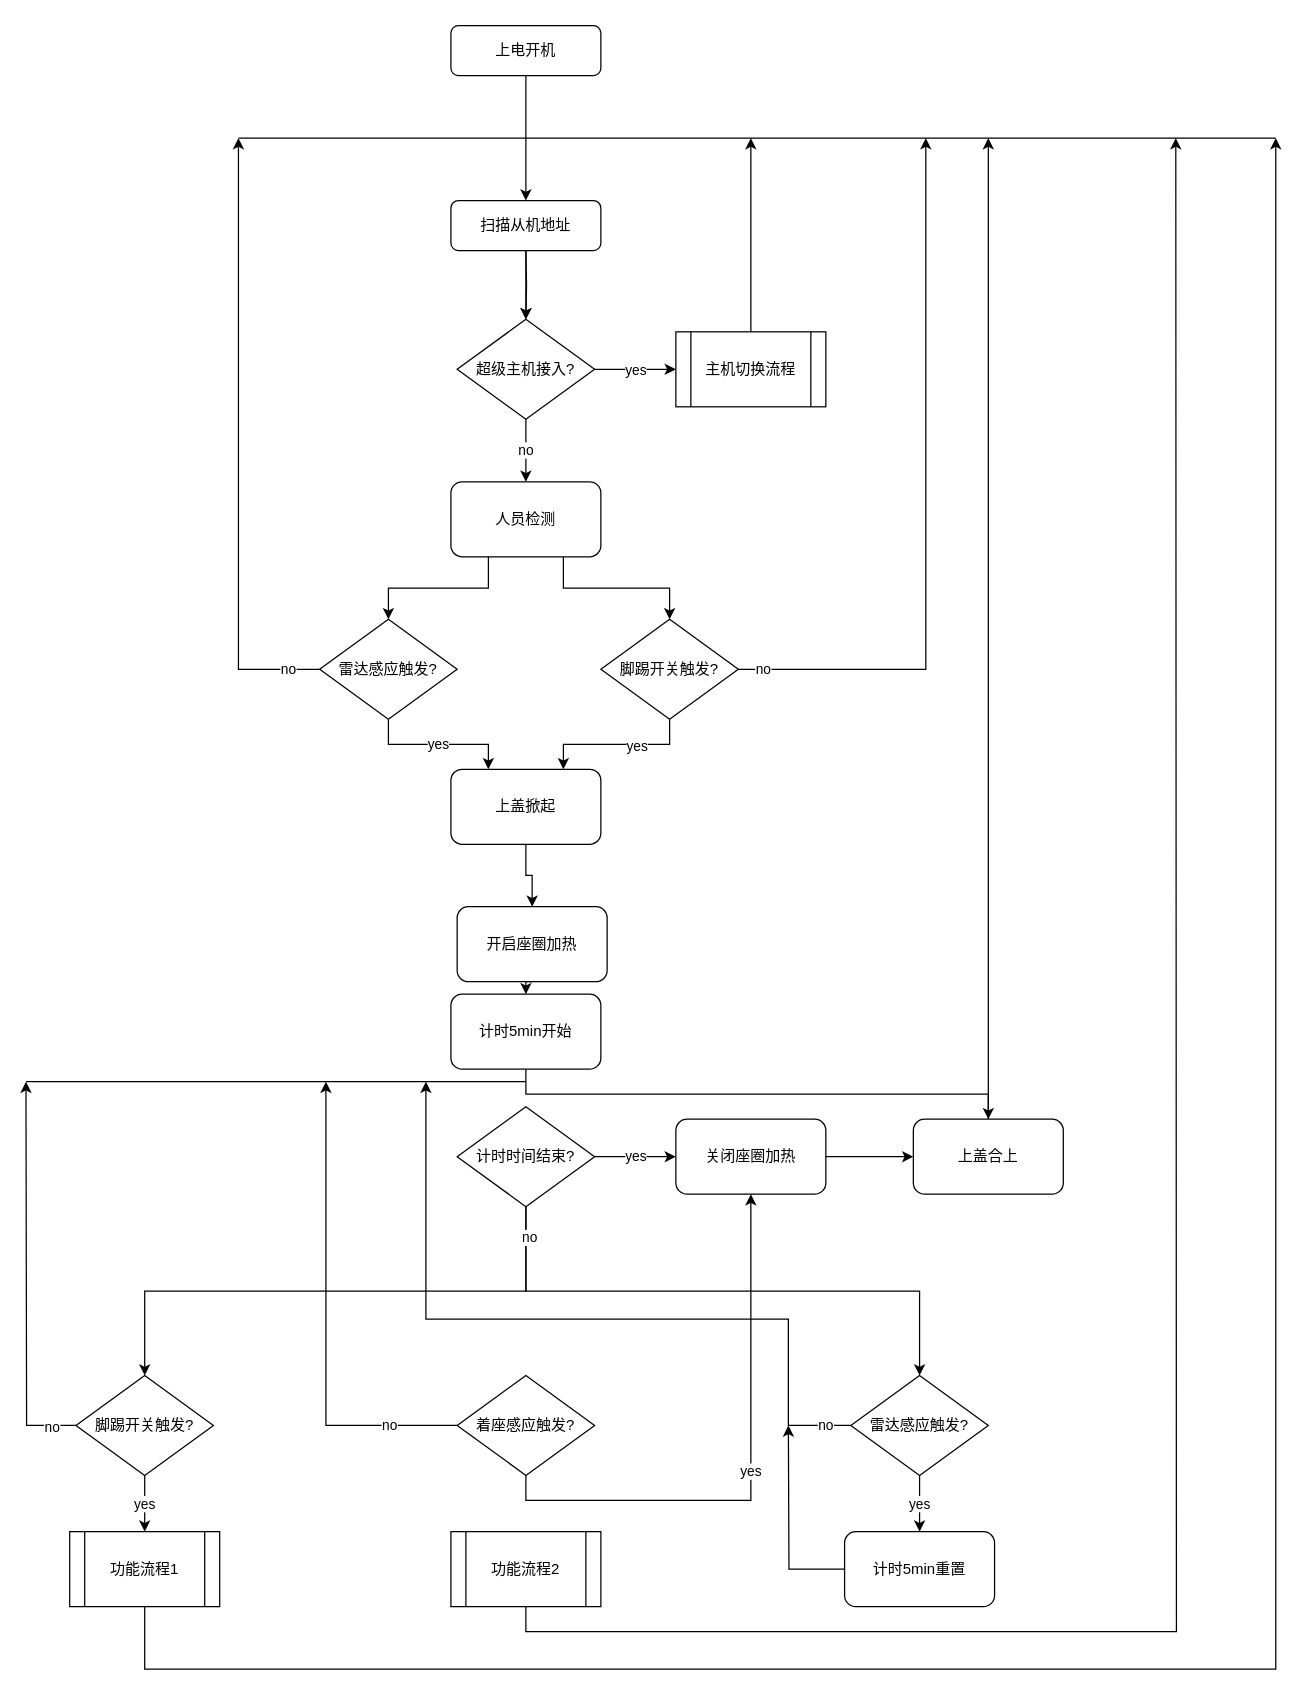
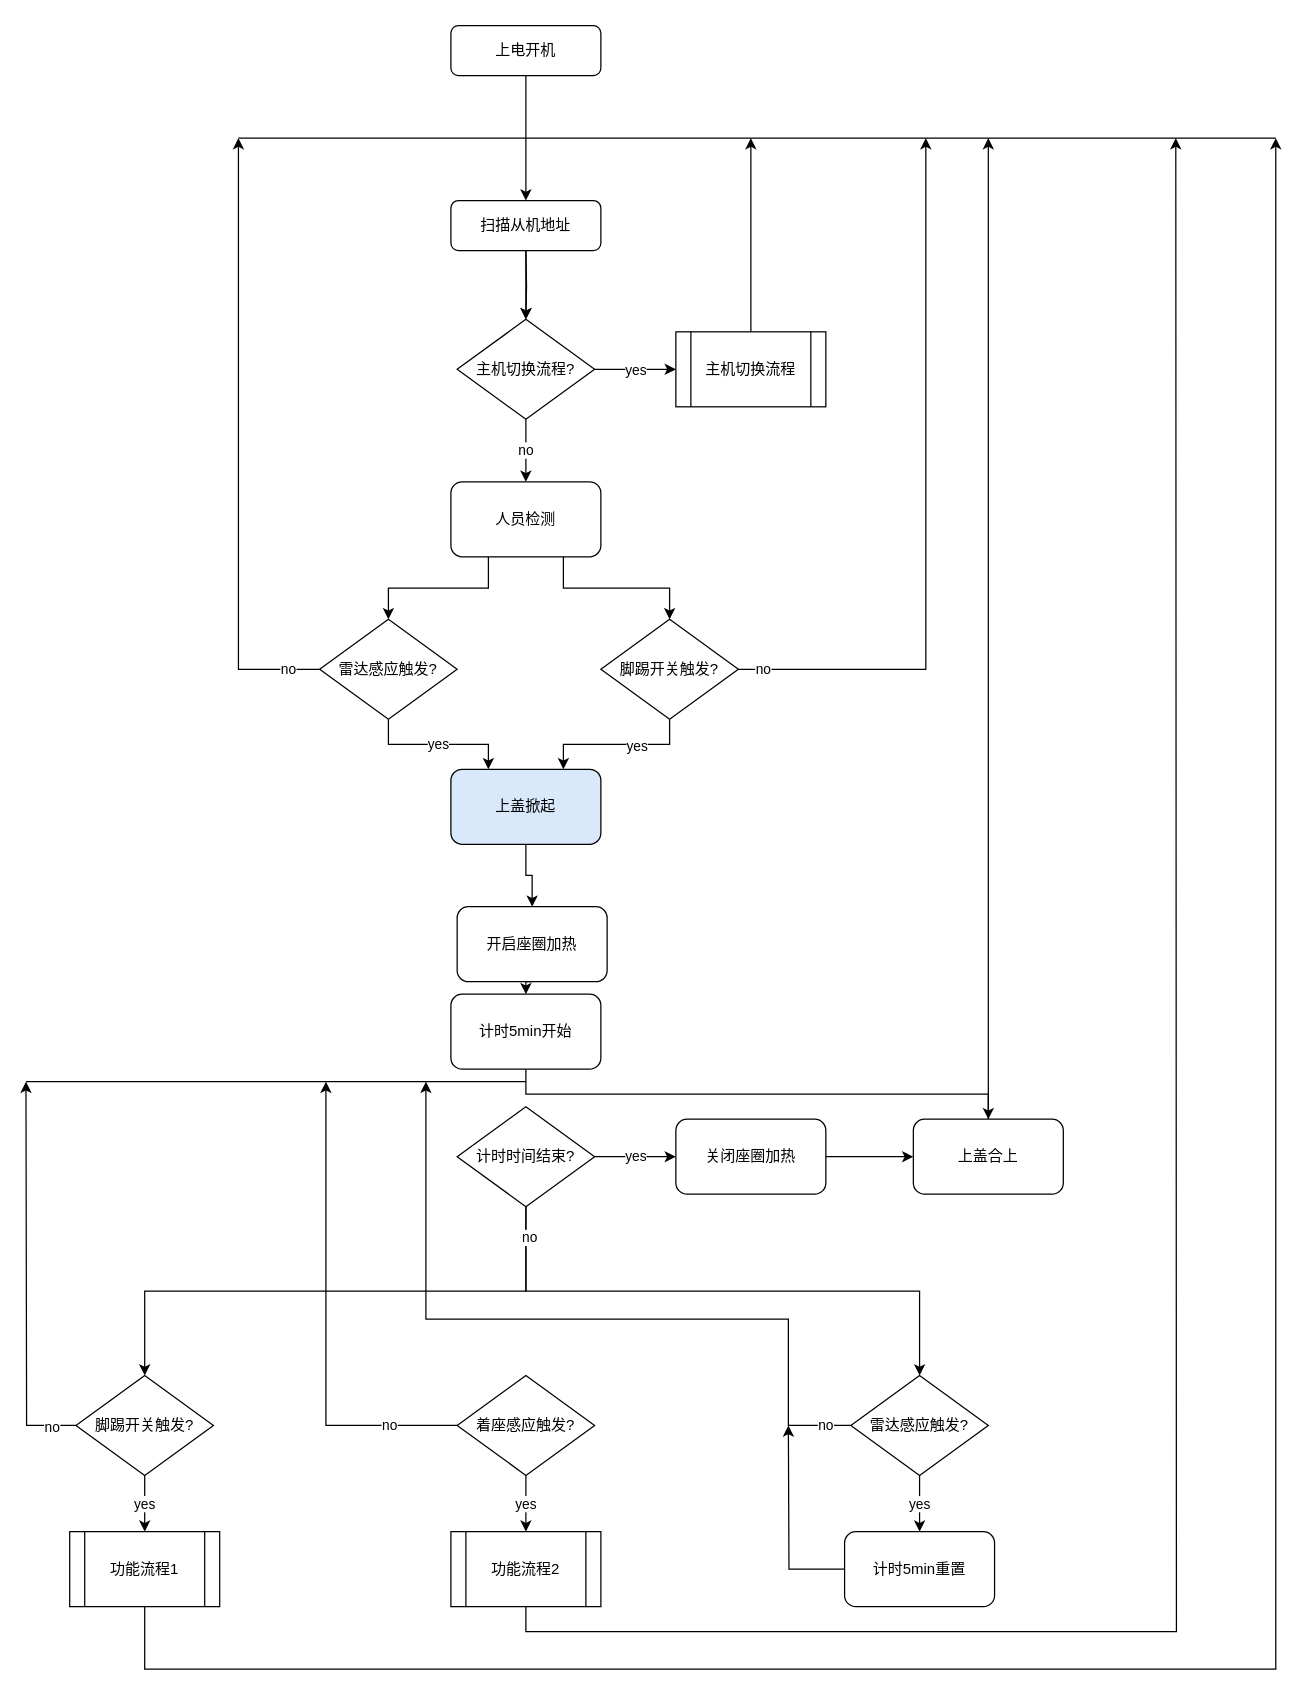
(526, 369) -> (526, 369)
(526, 807) -> (526, 807)
(751, 1468) -> (526, 1509)
